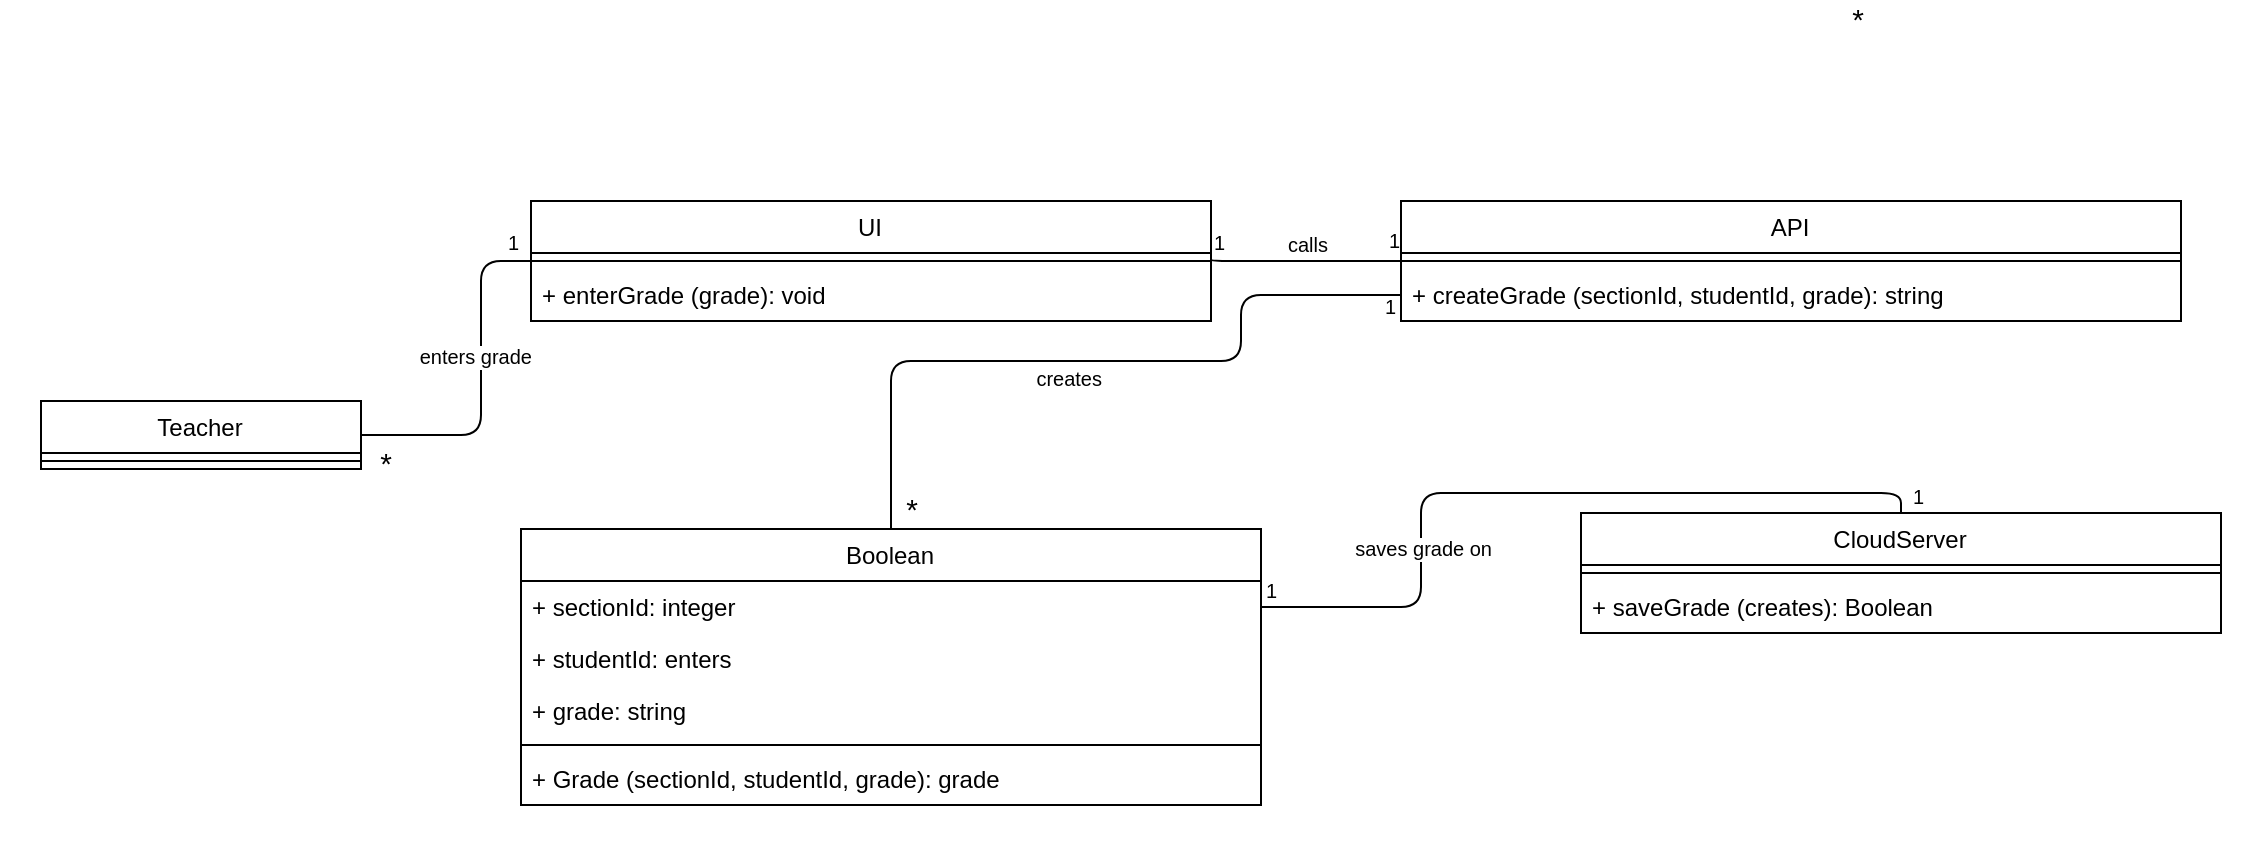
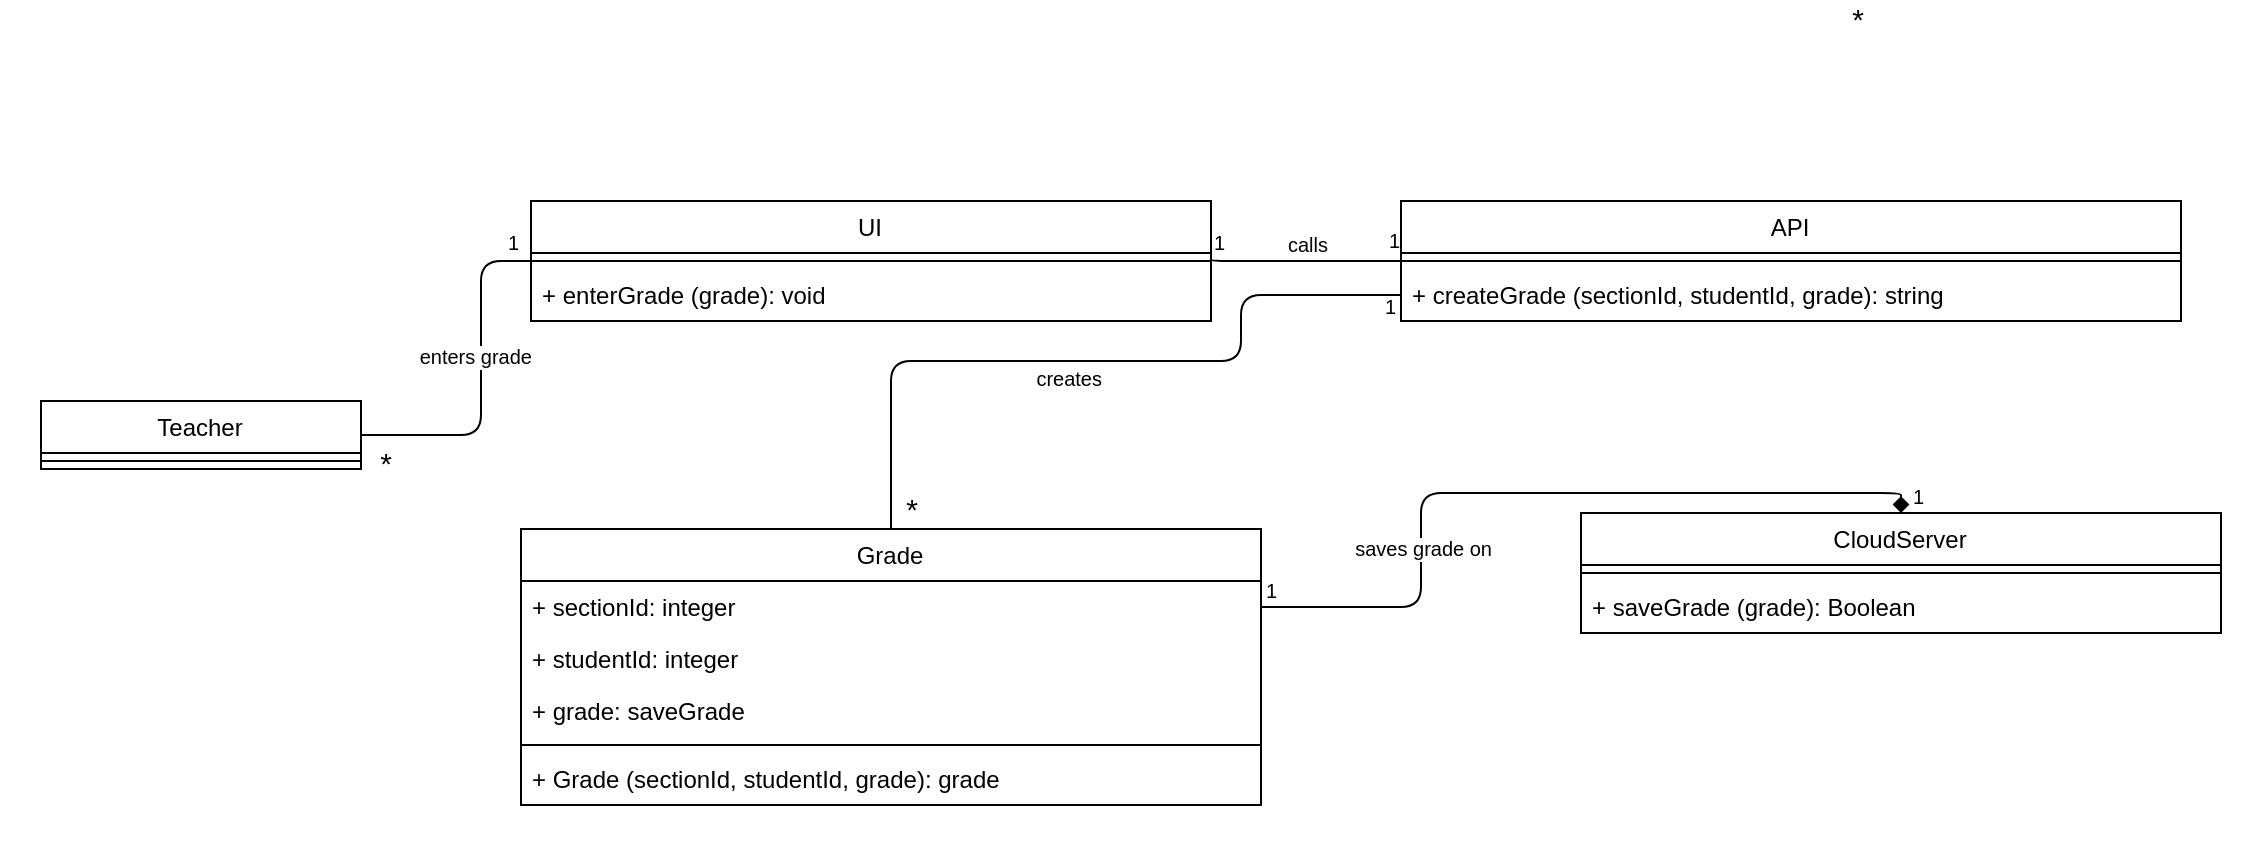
(1900, 499) -> (1896, 494)
(890, 556) -> (890, 556)
(1778, 608) -> (1765, 608)
(650, 660) -> (654, 660)
(620, 712) -> (644, 712)
